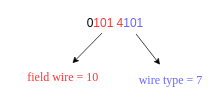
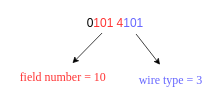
(63, 77) -> (63, 77)
(171, 80) -> (171, 80)
